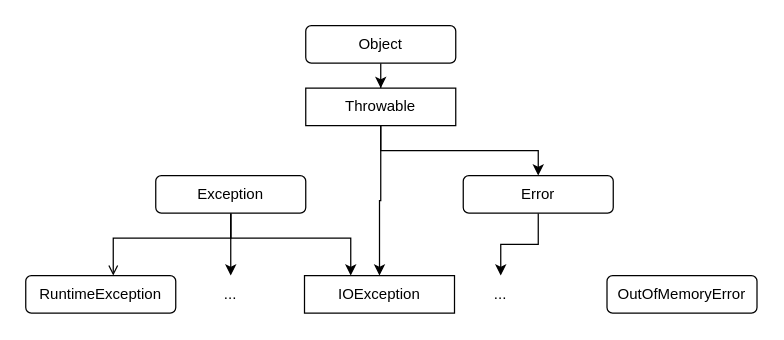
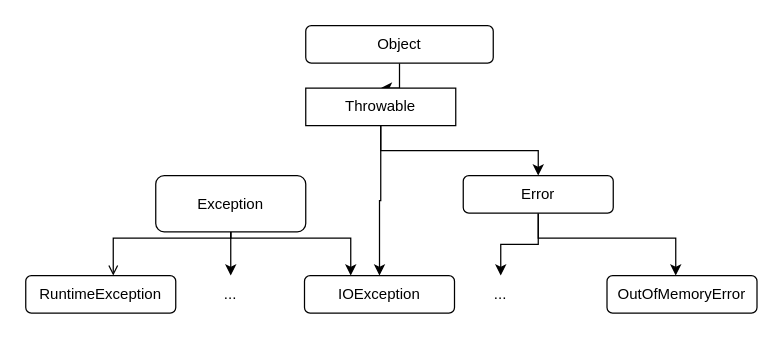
(381, 44) -> (399, 44)
(231, 194) -> (231, 204)
none -> (622, 238)
(379, 294) -> (379, 294)
